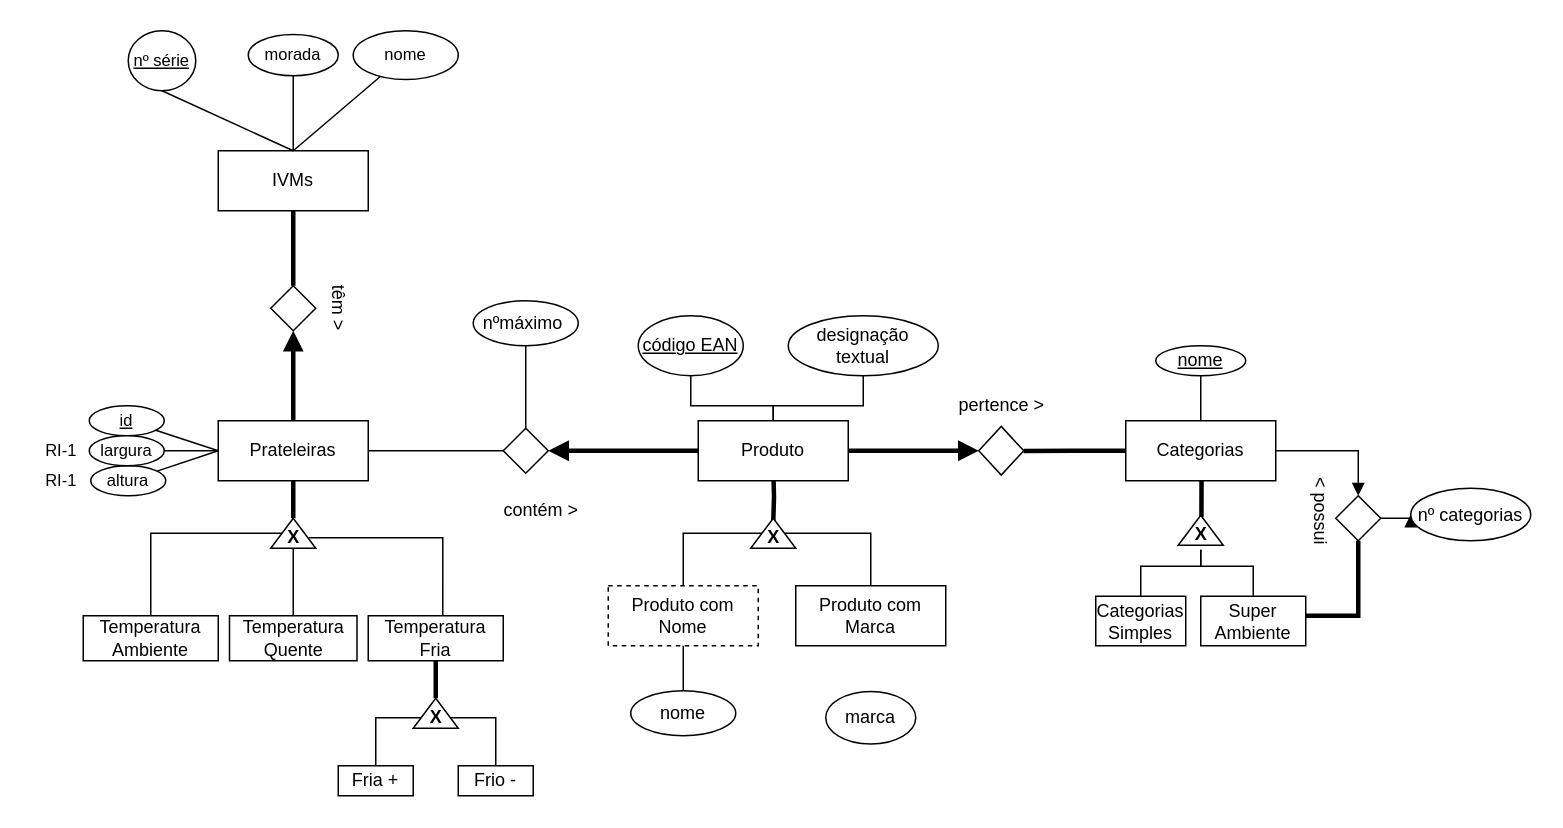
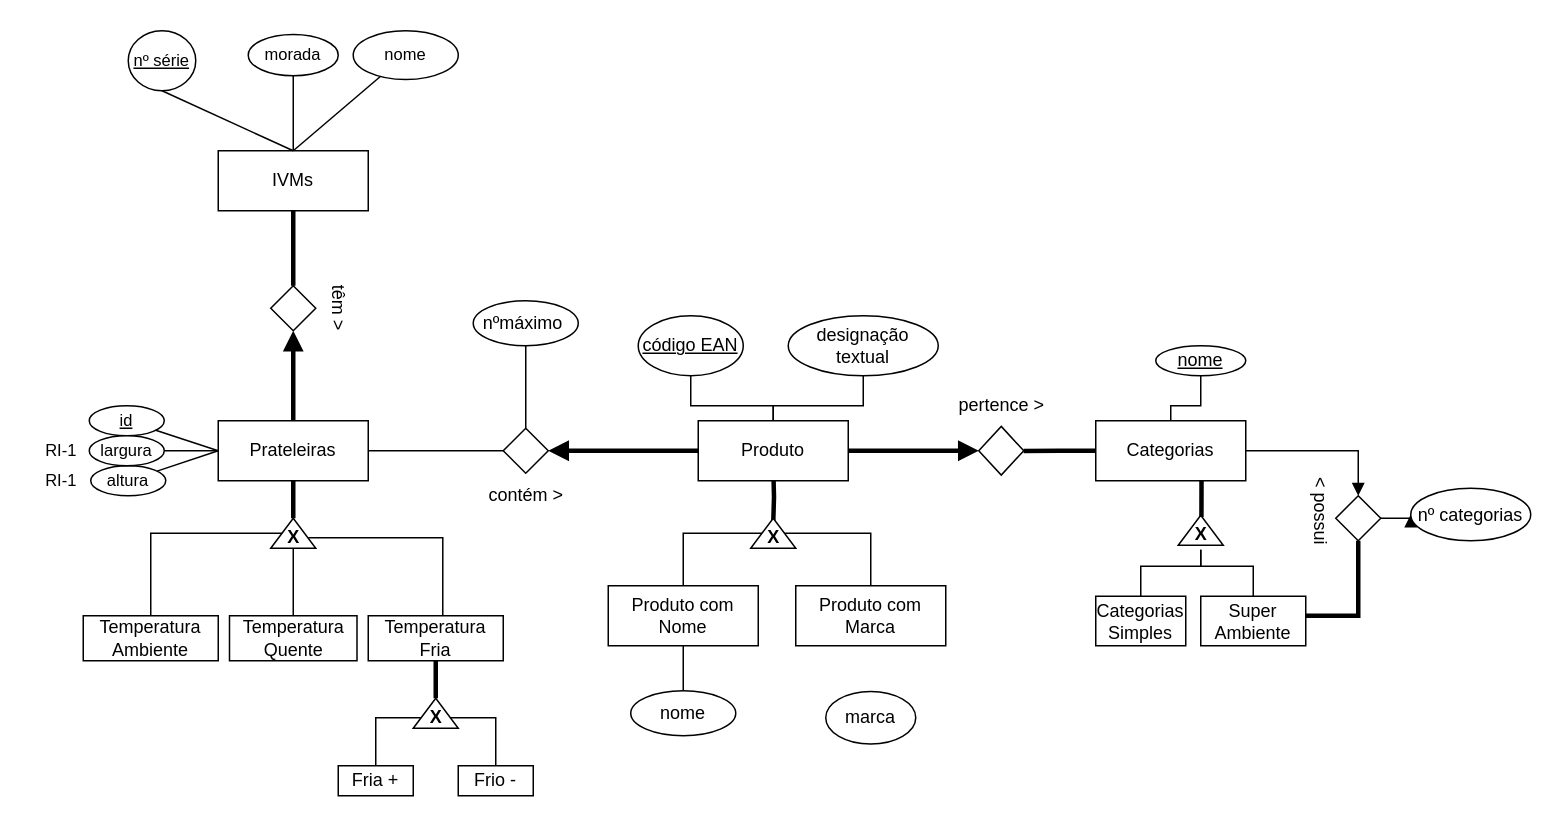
(1201, 451) -> (1171, 451)
(541, 511) -> (526, 496)
(683, 616) -> (683, 616)
